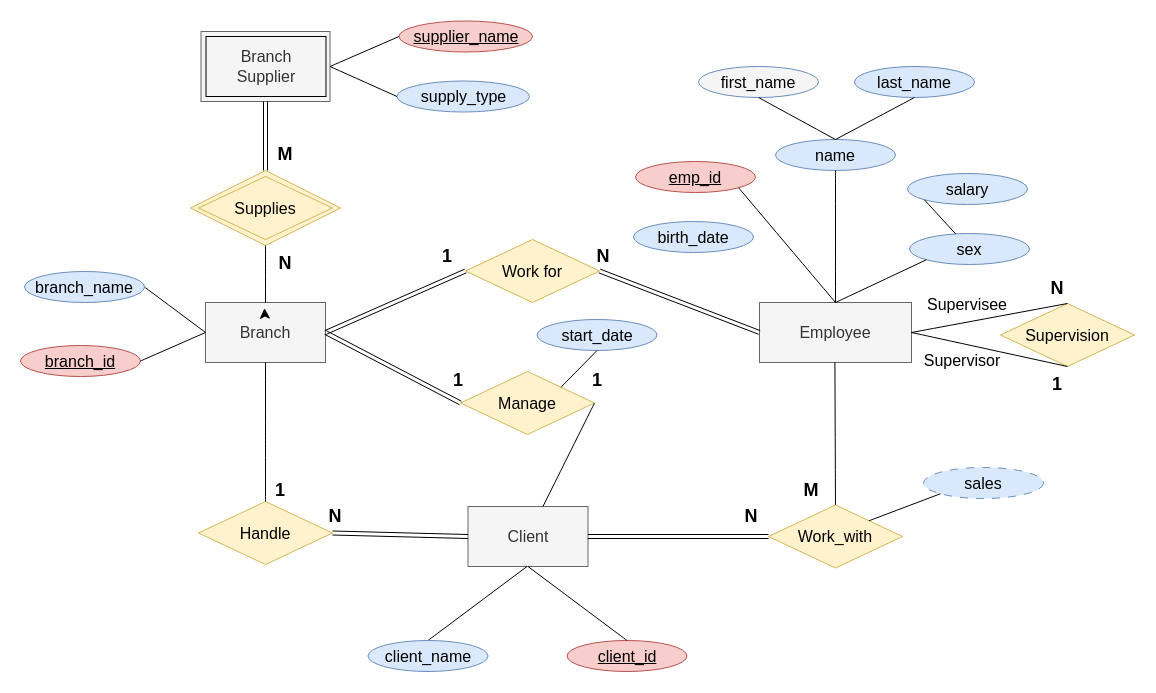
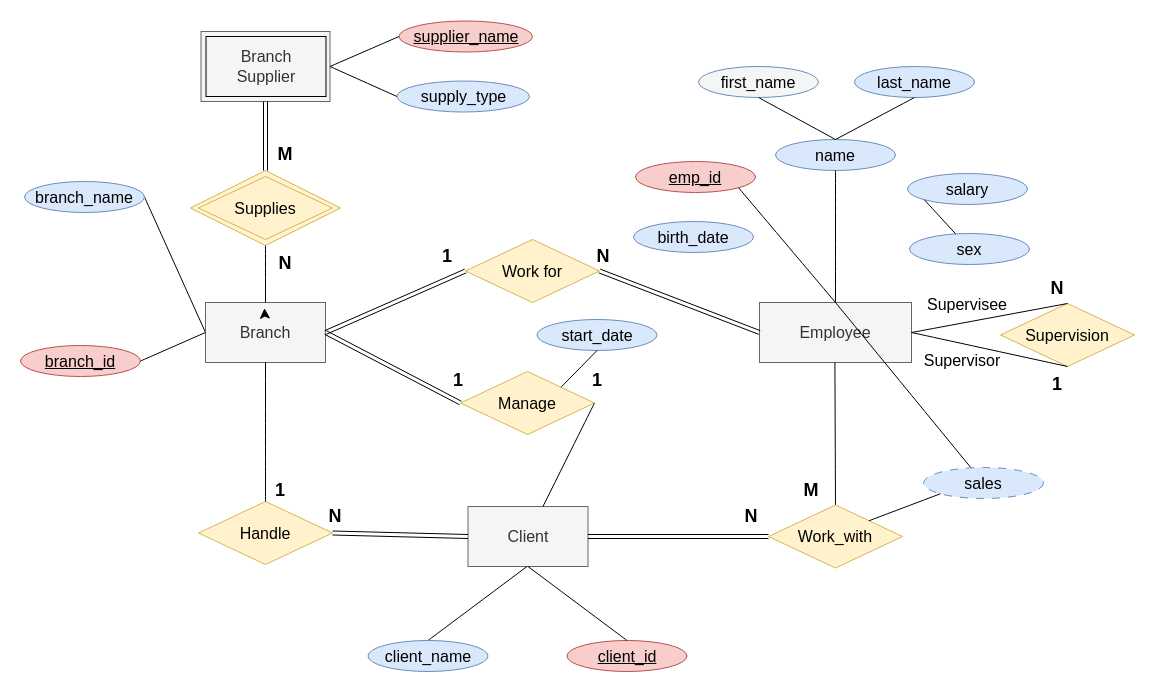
(882, 281) -> (904, 387)
(85, 287) -> (85, 197)
